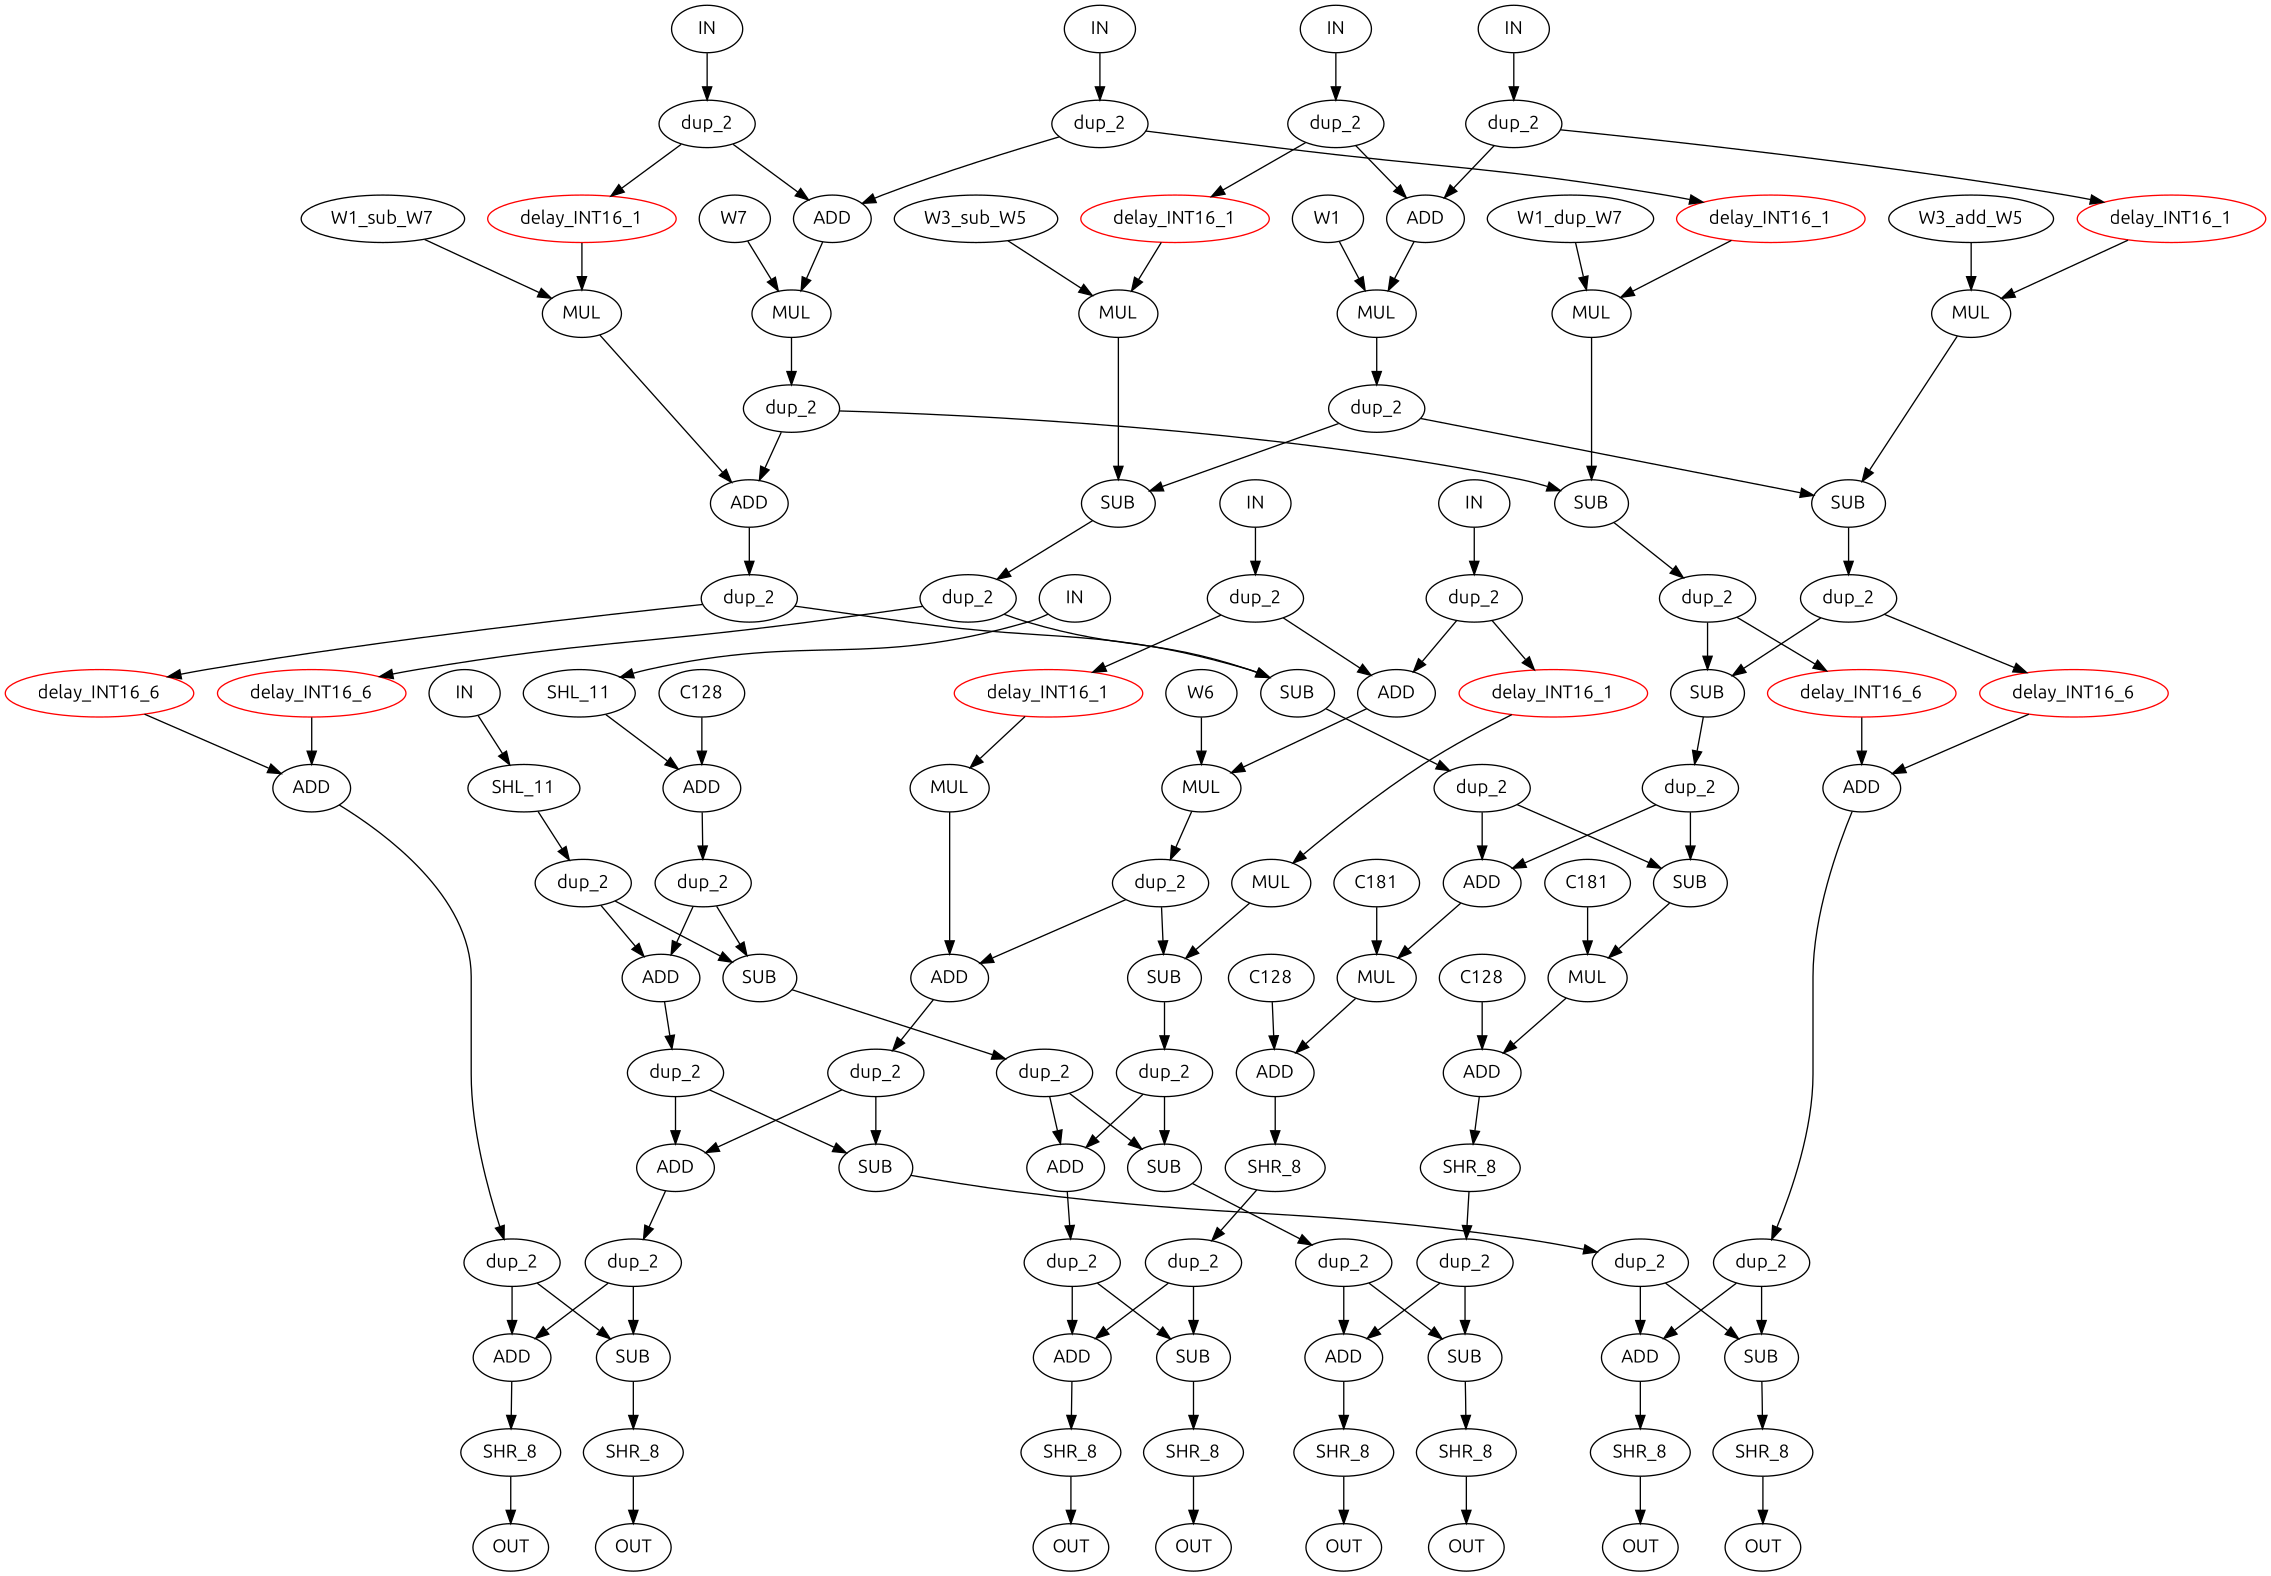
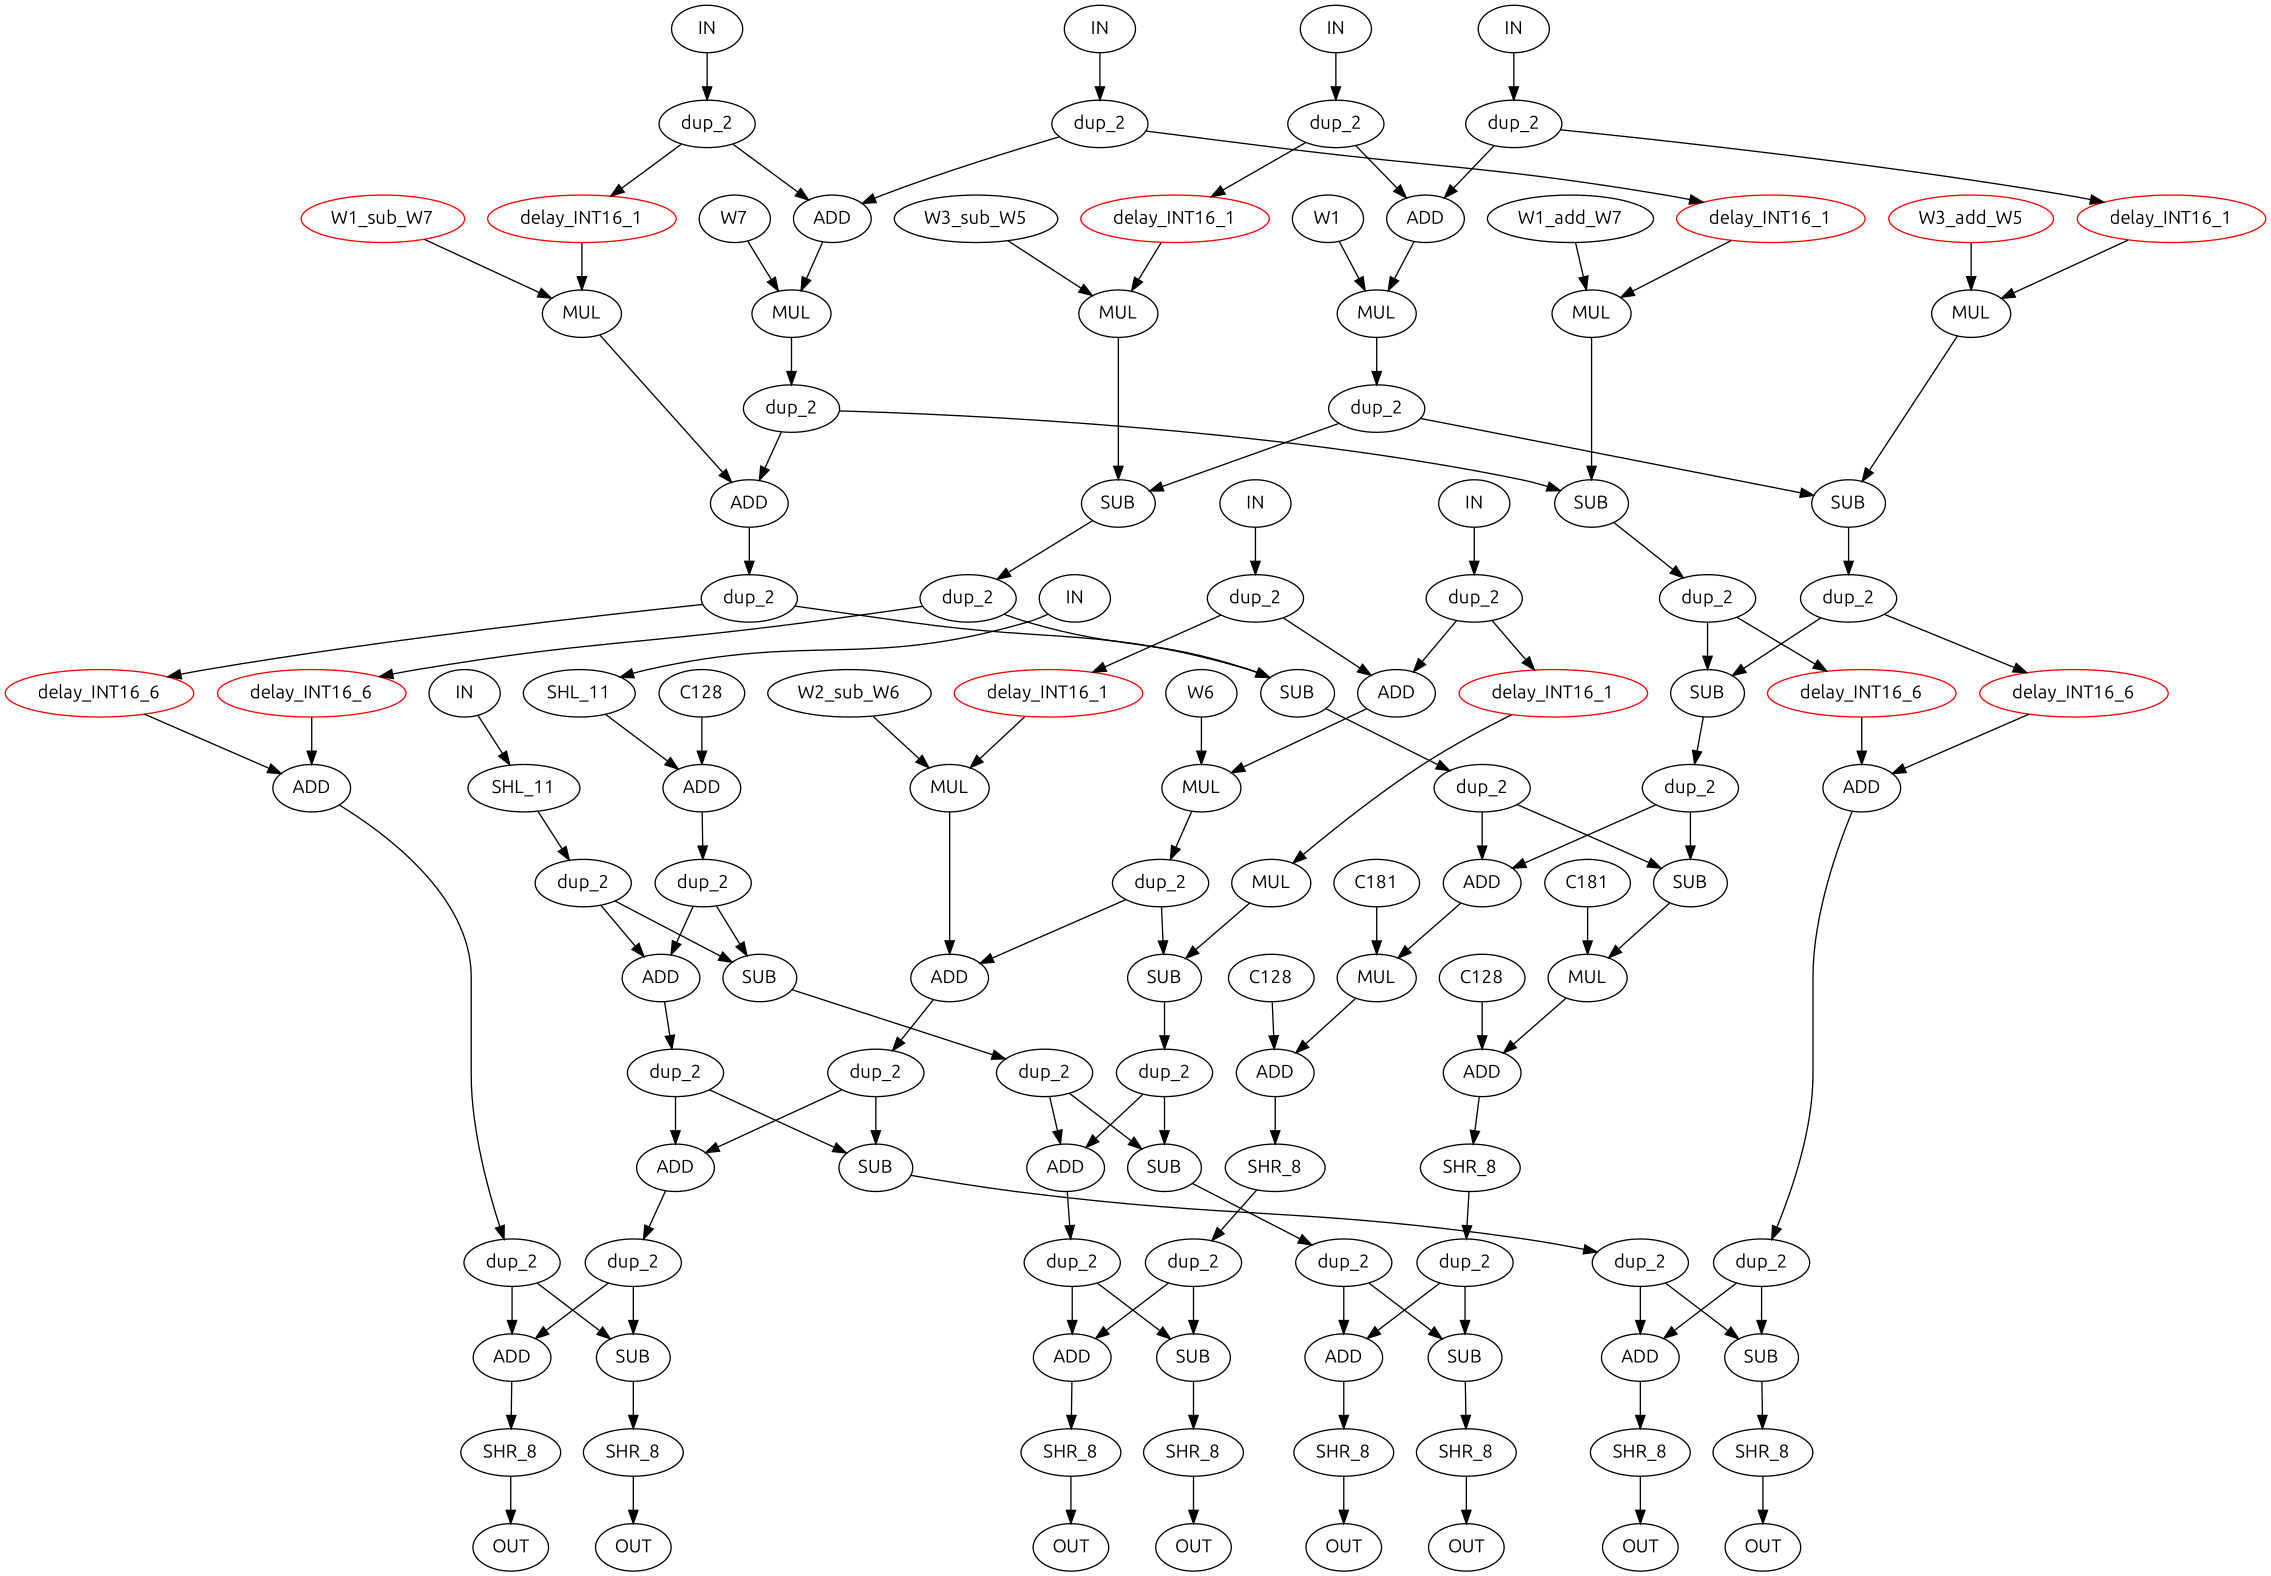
(383, 219) -> (383, 219)
(1570, 219) -> (1570, 219)
(1971, 219) -> (1971, 219)
none -> (849, 693)
